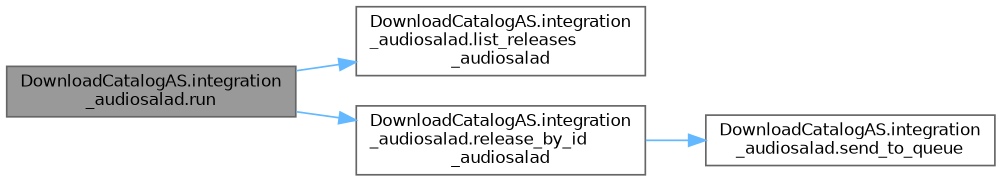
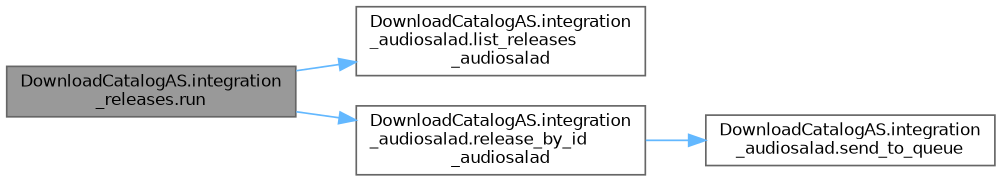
(151, 92) -> (151, 92)
